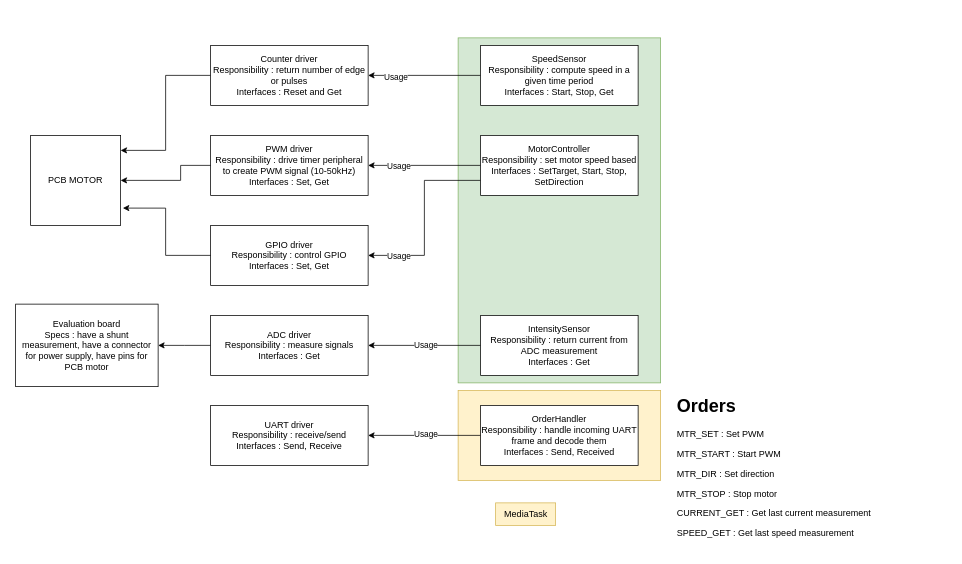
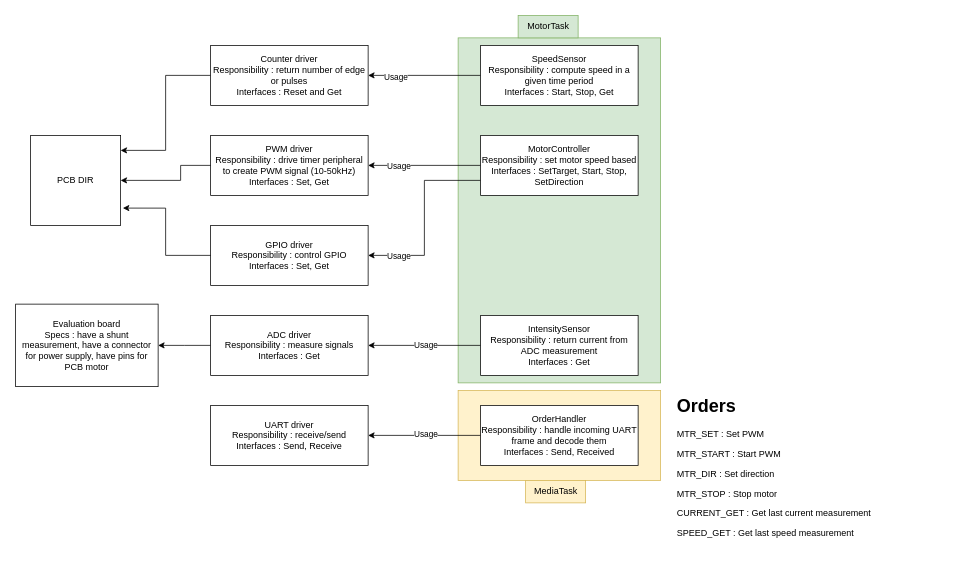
none -> (548, 27)
(75, 180) -> (75, 180)
(525, 514) -> (555, 492)
